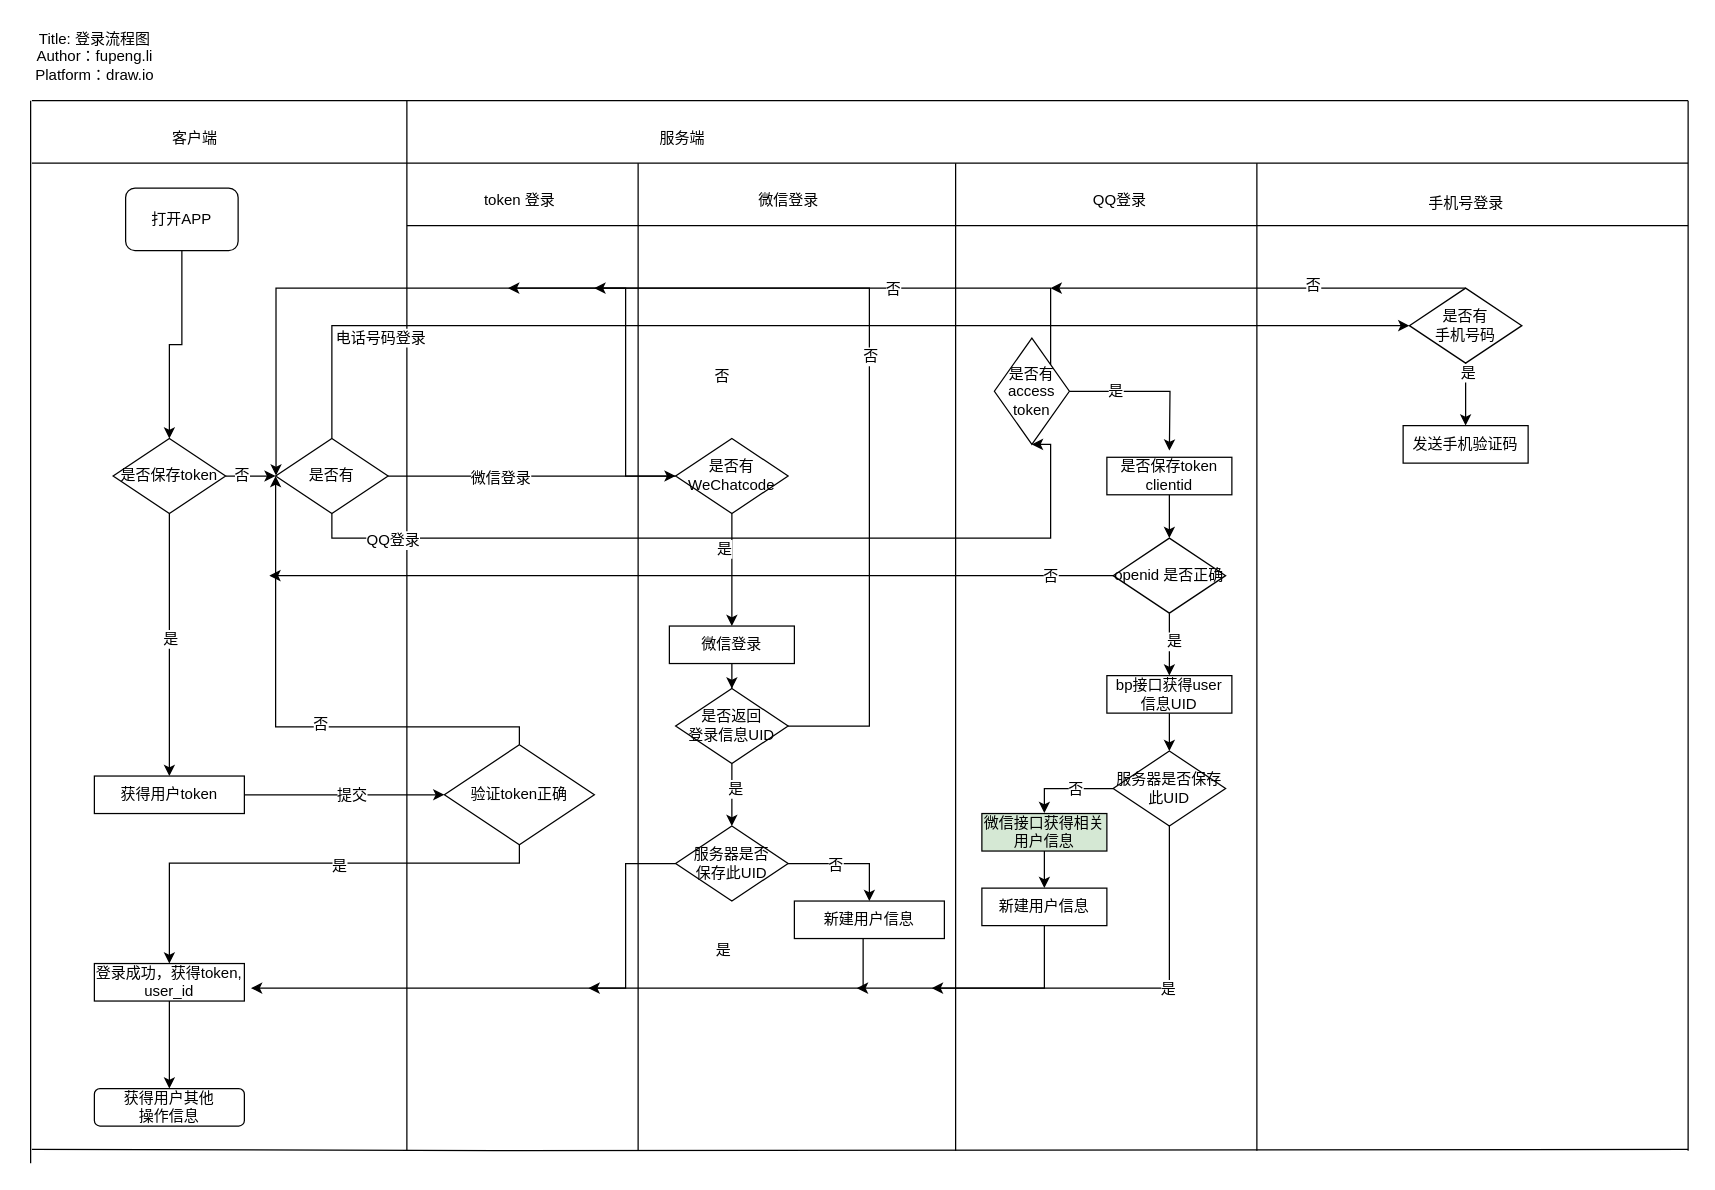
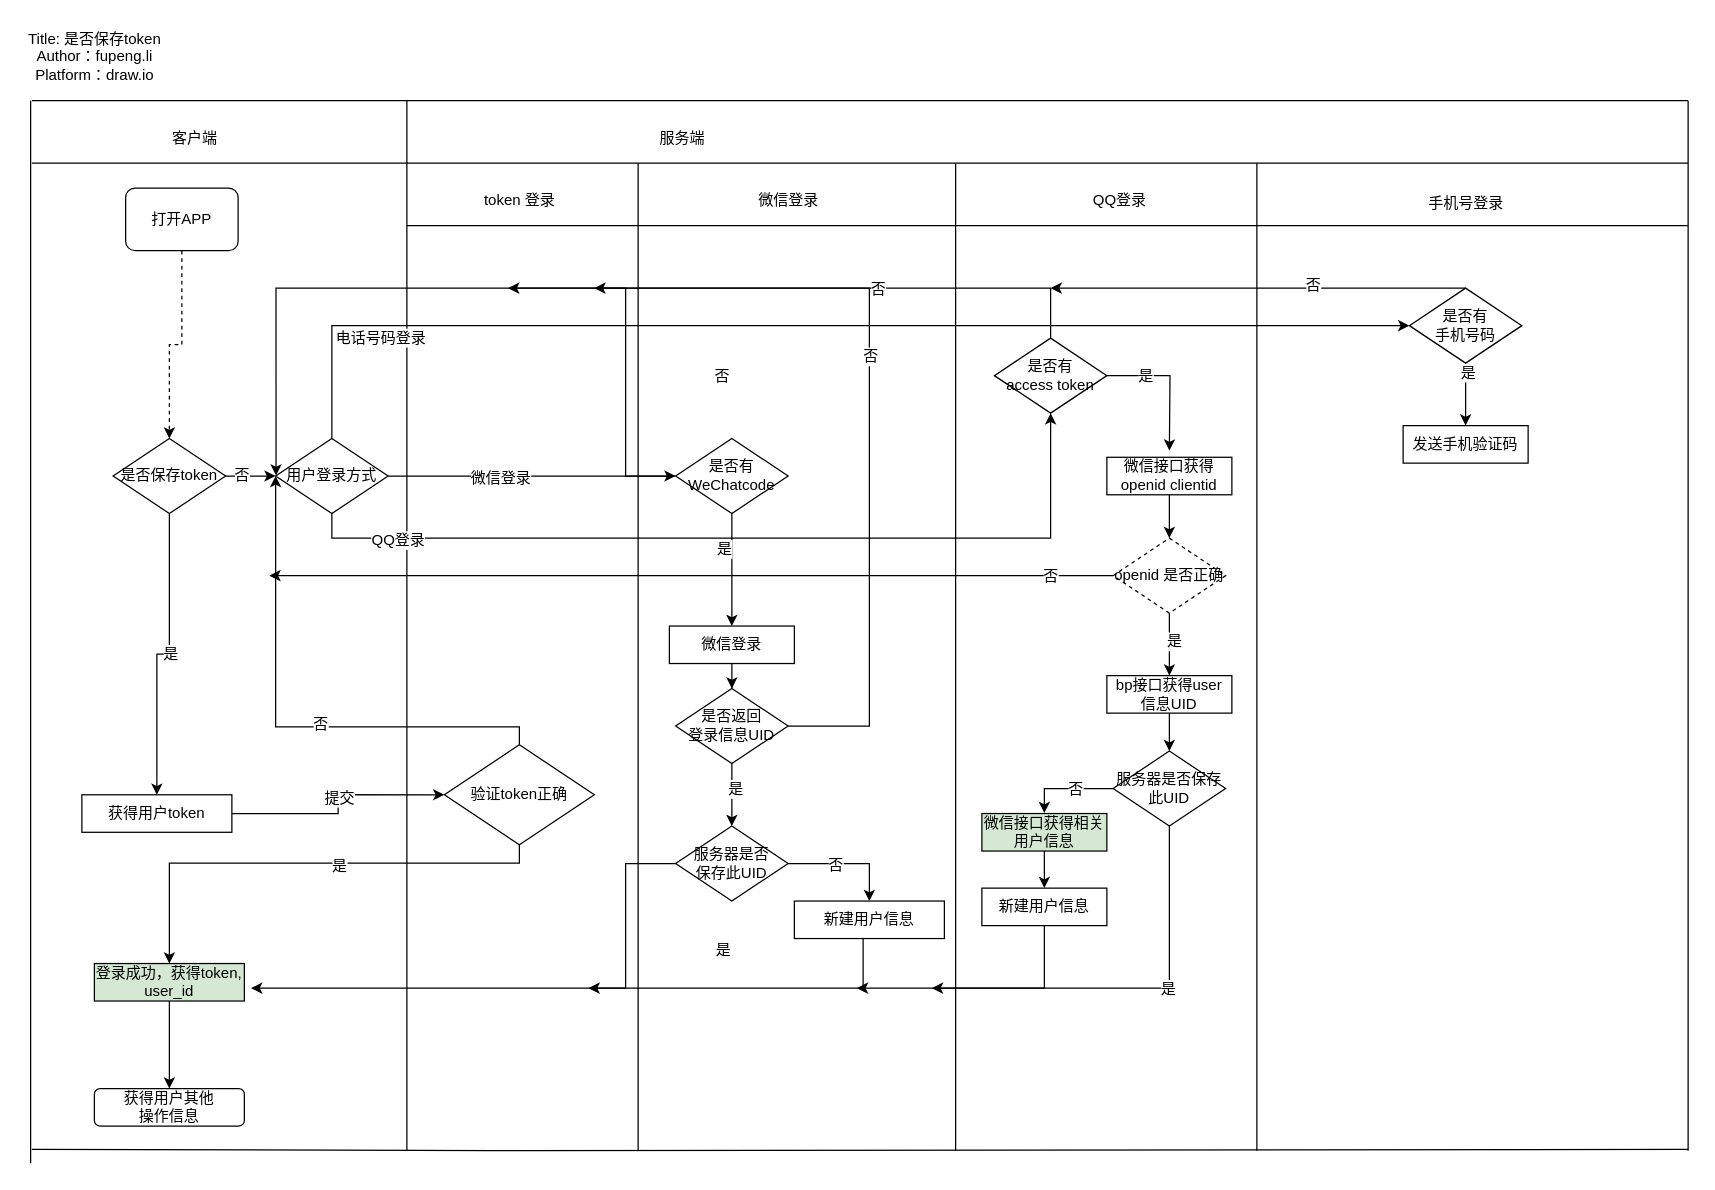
(95, 57) -> (95, 57)
(181, 345) -> (181, 345)
(1032, 391) -> (1051, 376)
(332, 476) -> (332, 476)
(1169, 476) -> (1169, 476)
(1169, 576) -> (1169, 576)
(169, 795) -> (157, 814)
(169, 982) -> (169, 982)
